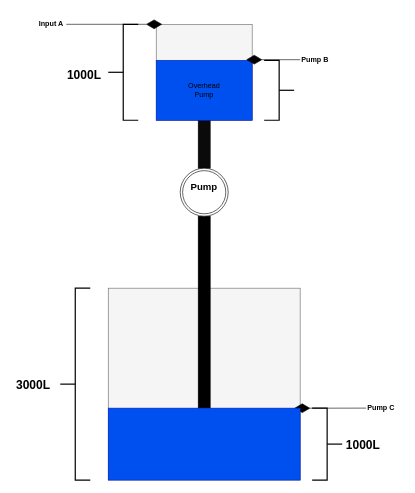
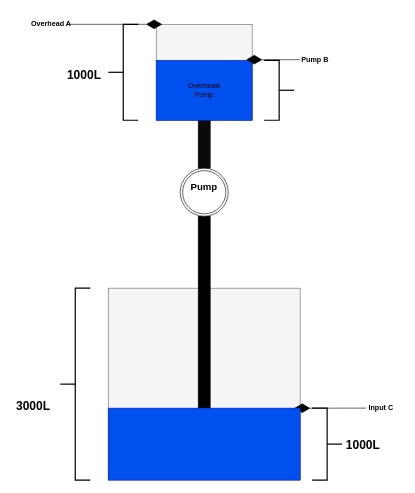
(51, 24) -> (51, 24)
(33, 384) -> (33, 405)
(381, 408) -> (381, 408)
